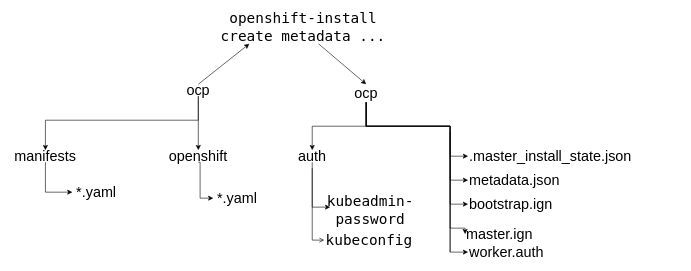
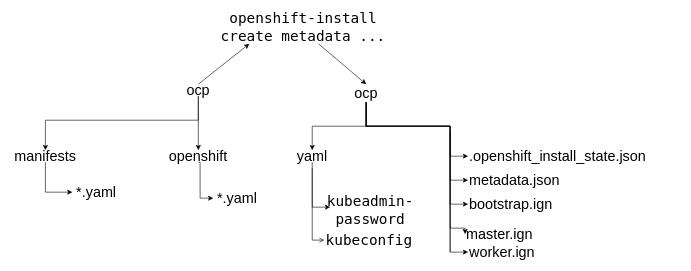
(312, 156) -> (312, 156)
(517, 156) -> (522, 156)
(491, 252) -> (488, 252)
